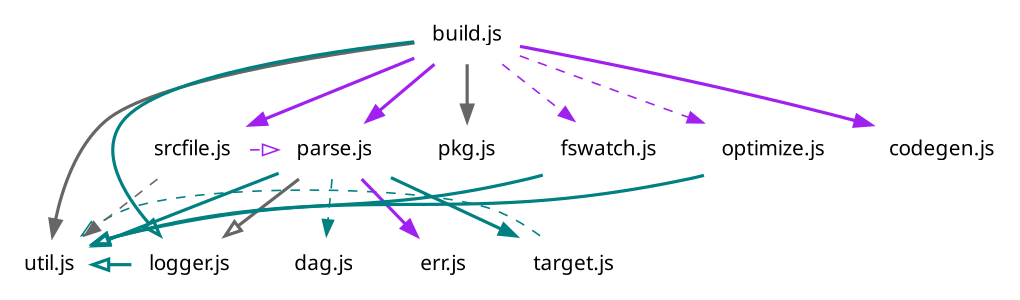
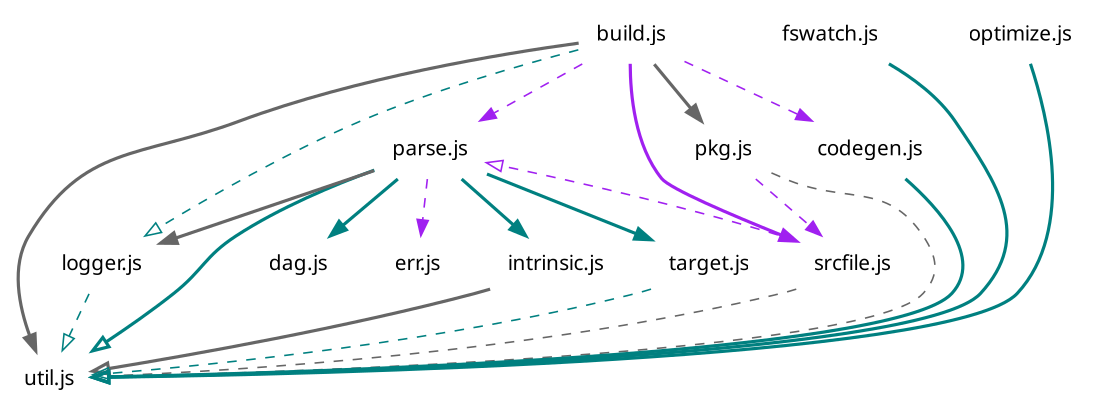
(688, 81) -> (741, 88)
(407, 87) -> (538, 88)
(604, 87) -> none
(532, 88) -> none
(118, 129) -> (361, 121)
(139, 193) -> (455, 349)
(330, 199) -> (370, 202)
(269, 202) -> (265, 208)
(384, 202) -> (425, 199)
none -> (783, 202)
(120, 265) -> (79, 315)
none -> (556, 265)
none -> (895, 307)
none -> (603, 355)
